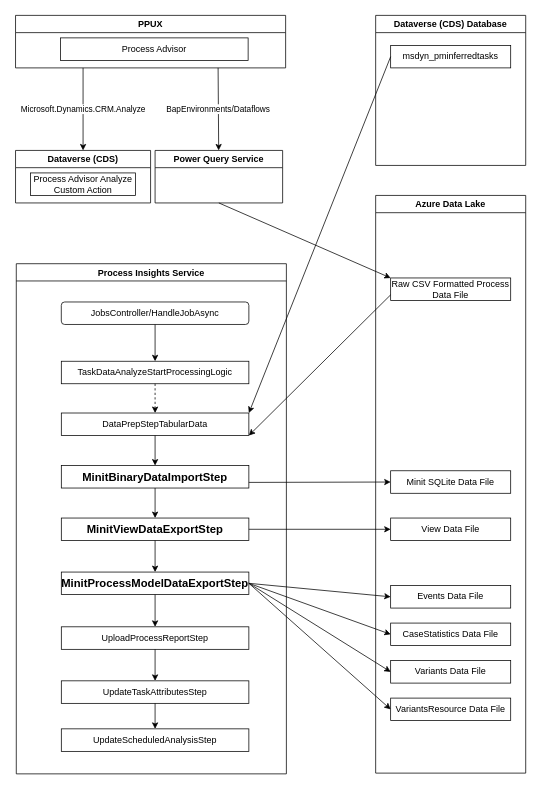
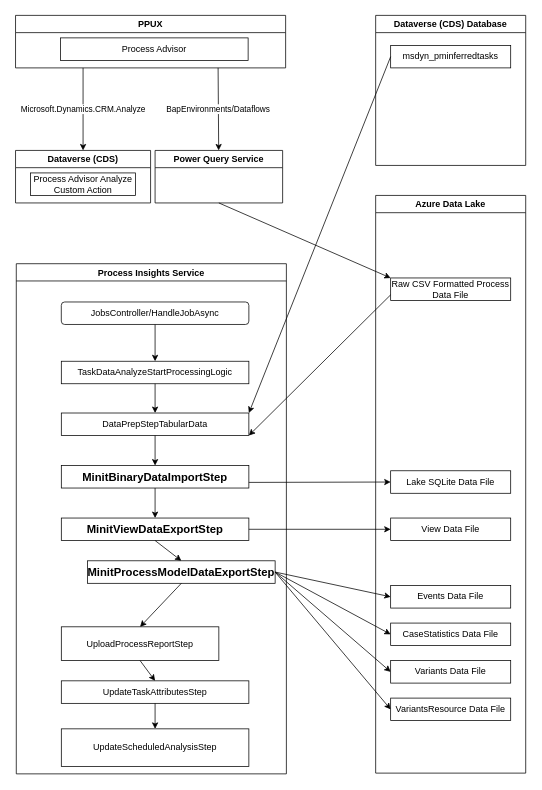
(155, 395) -> (155, 395)
(450, 482) -> (450, 482)
(155, 583) -> (181, 572)
(155, 638) -> (140, 644)
(155, 740) -> (155, 747)
